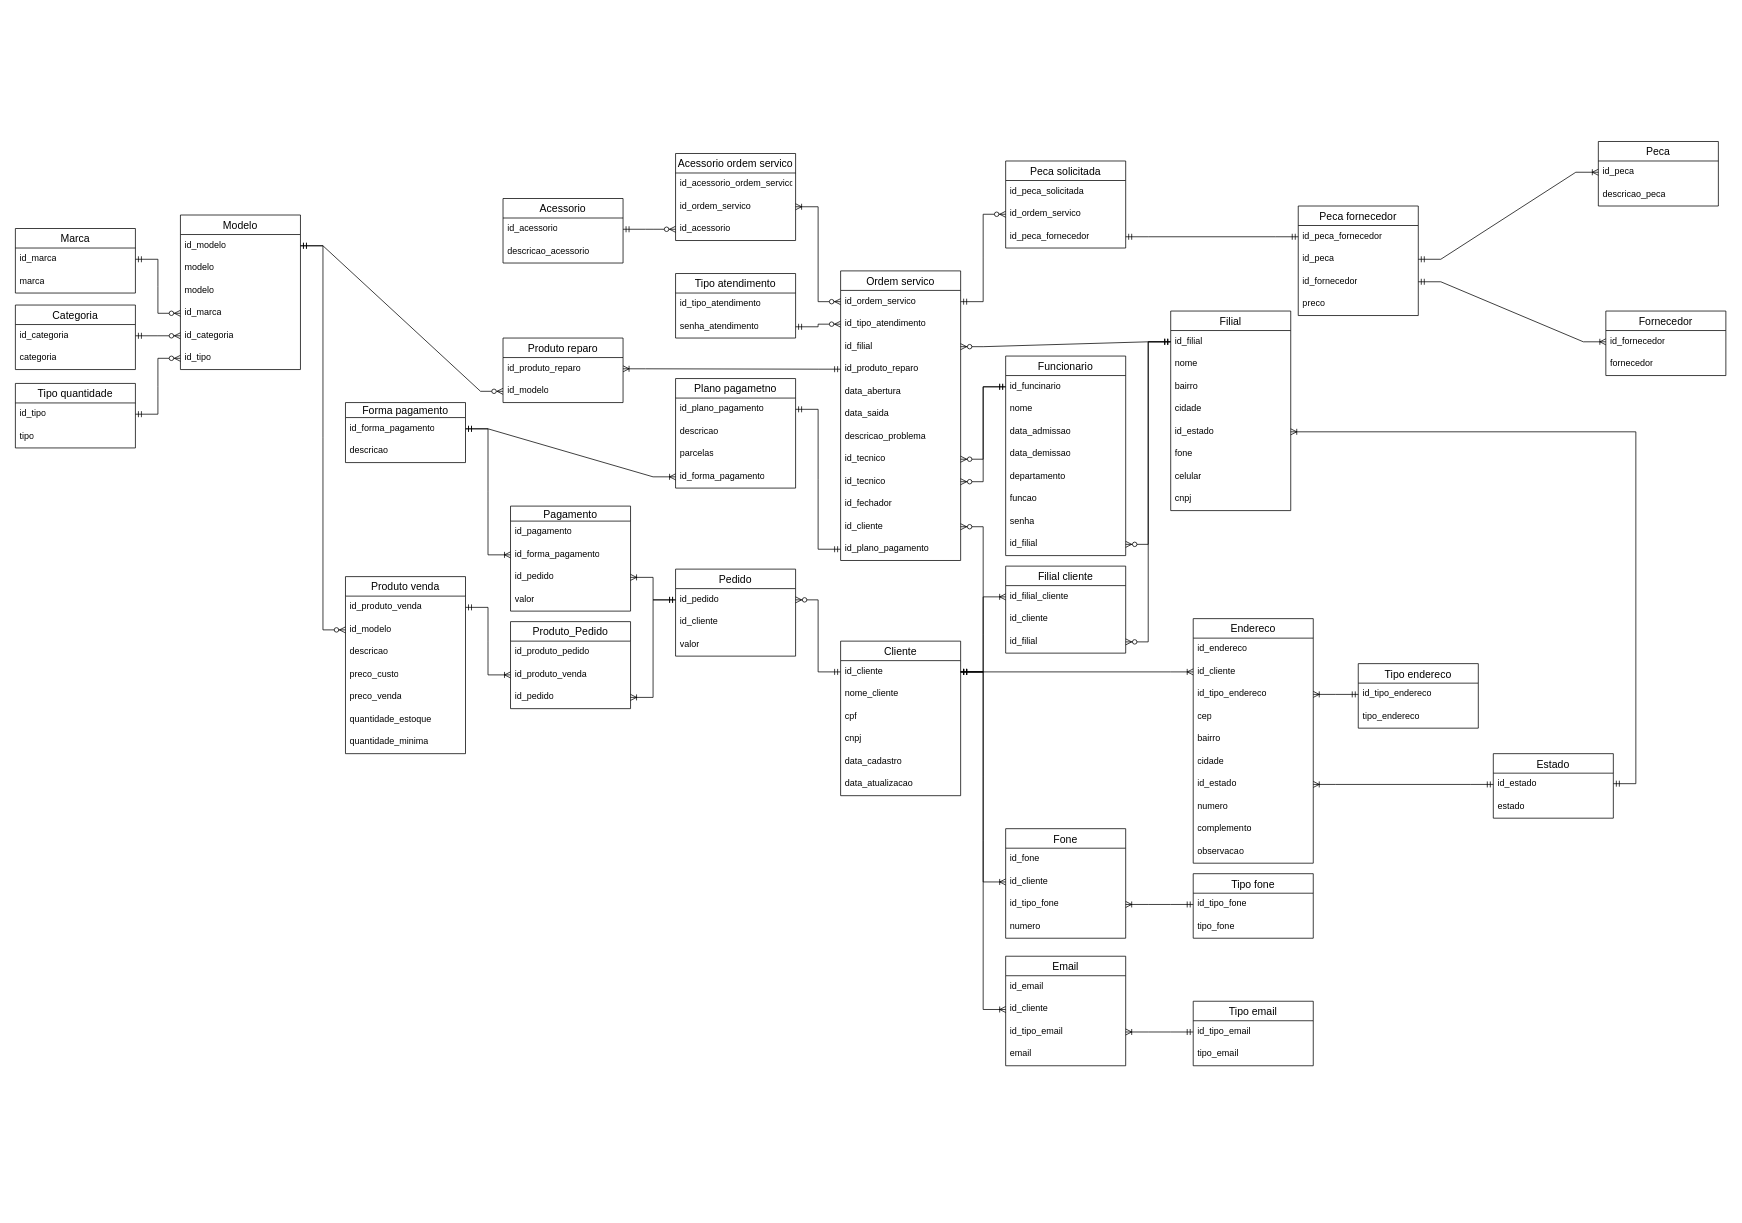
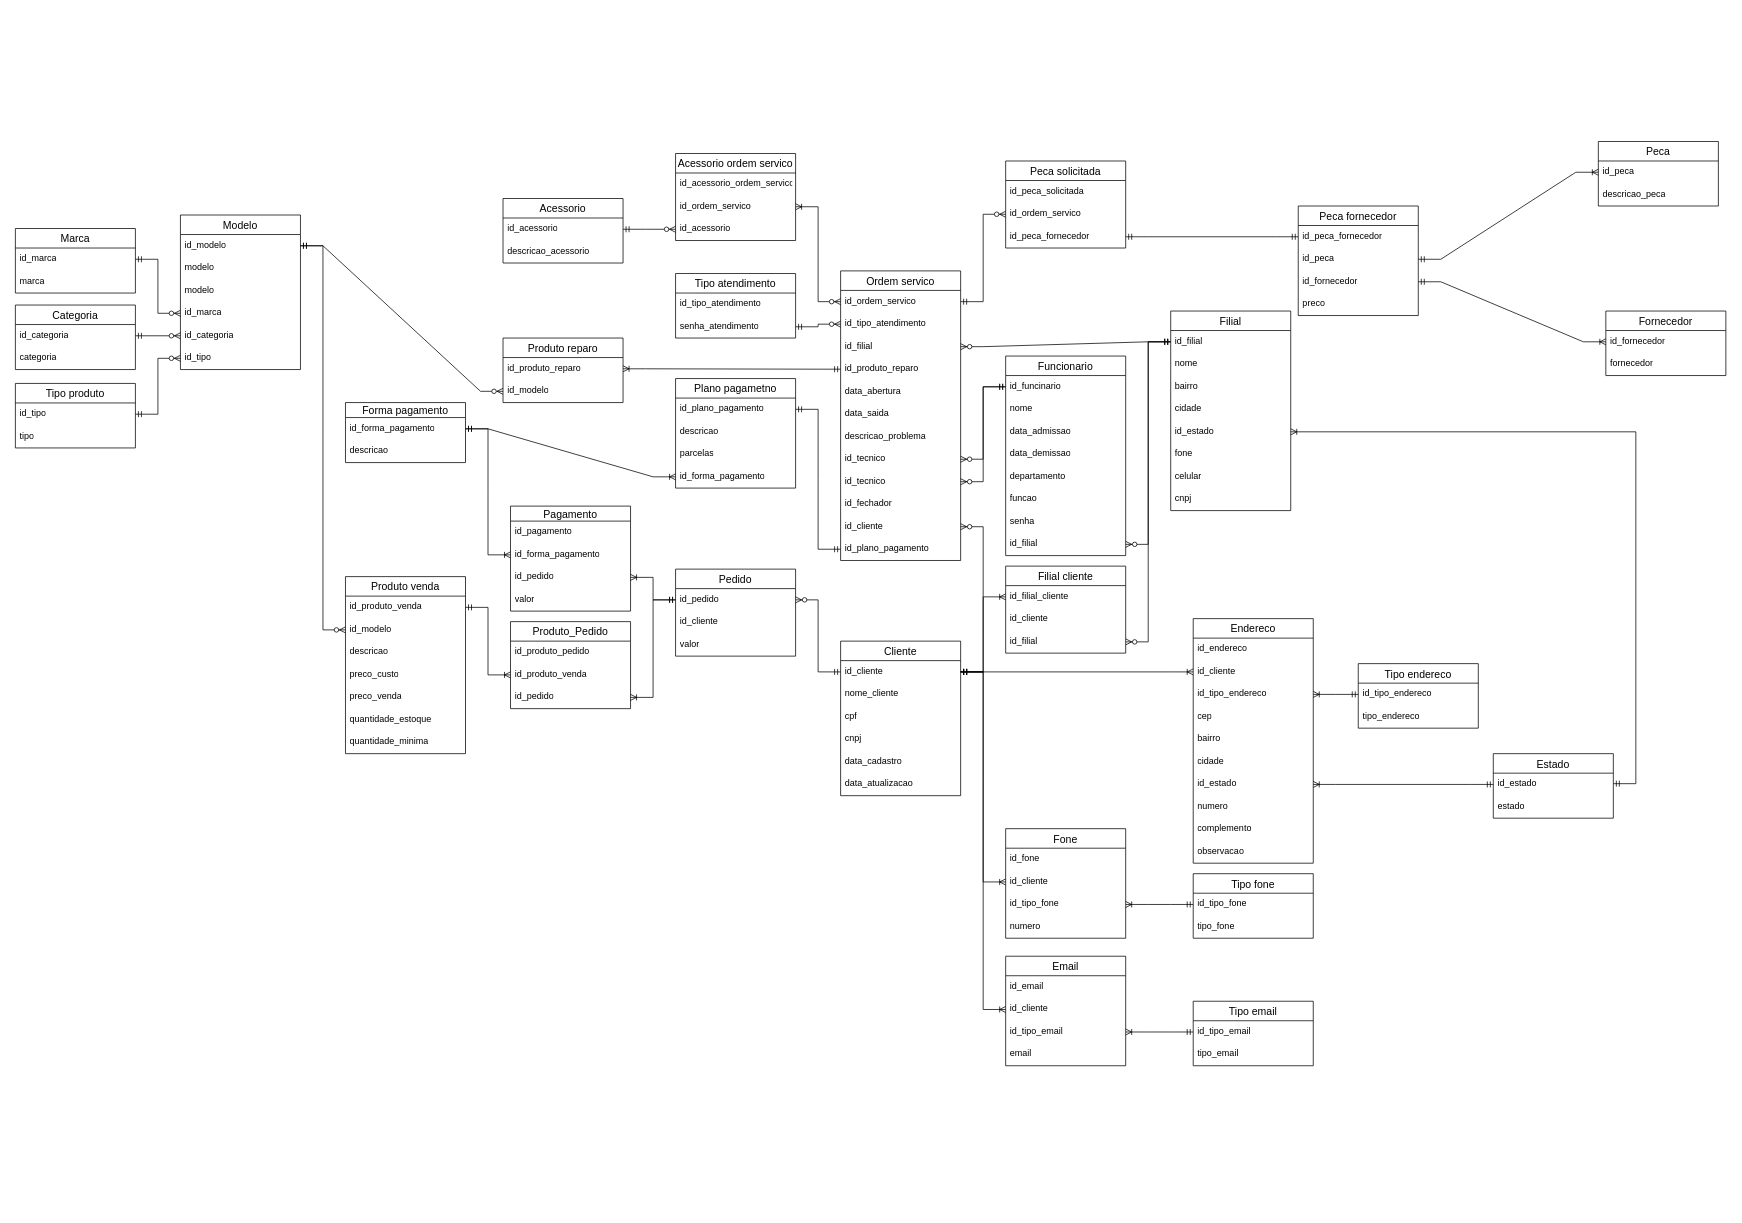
(75, 394) -> (75, 394)
